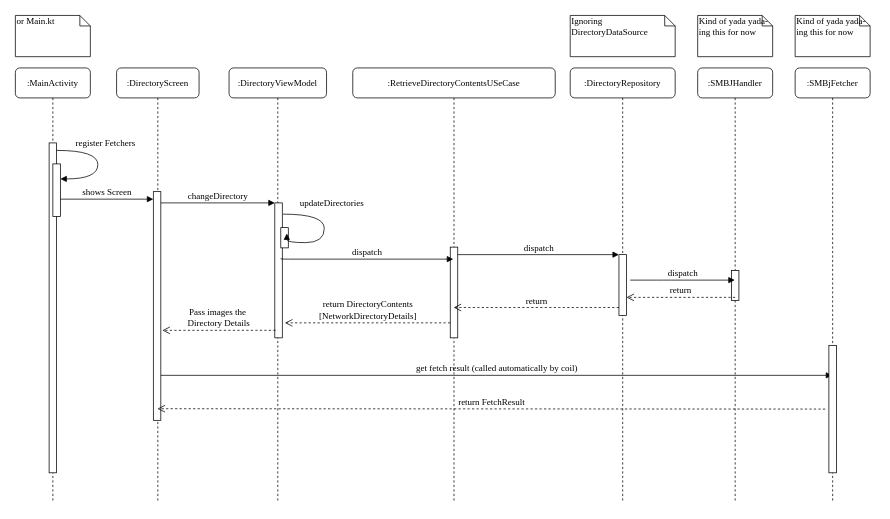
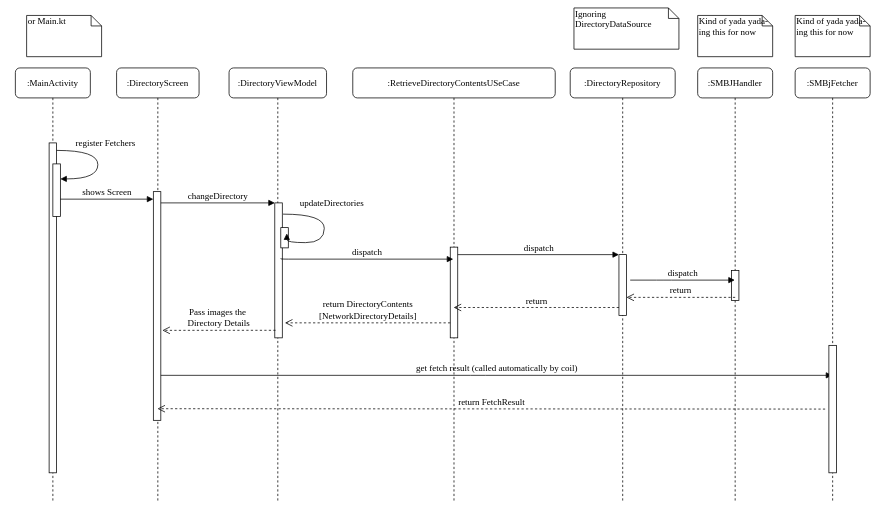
(53, 36) -> (64, 36)
(623, 36) -> (627, 29)
